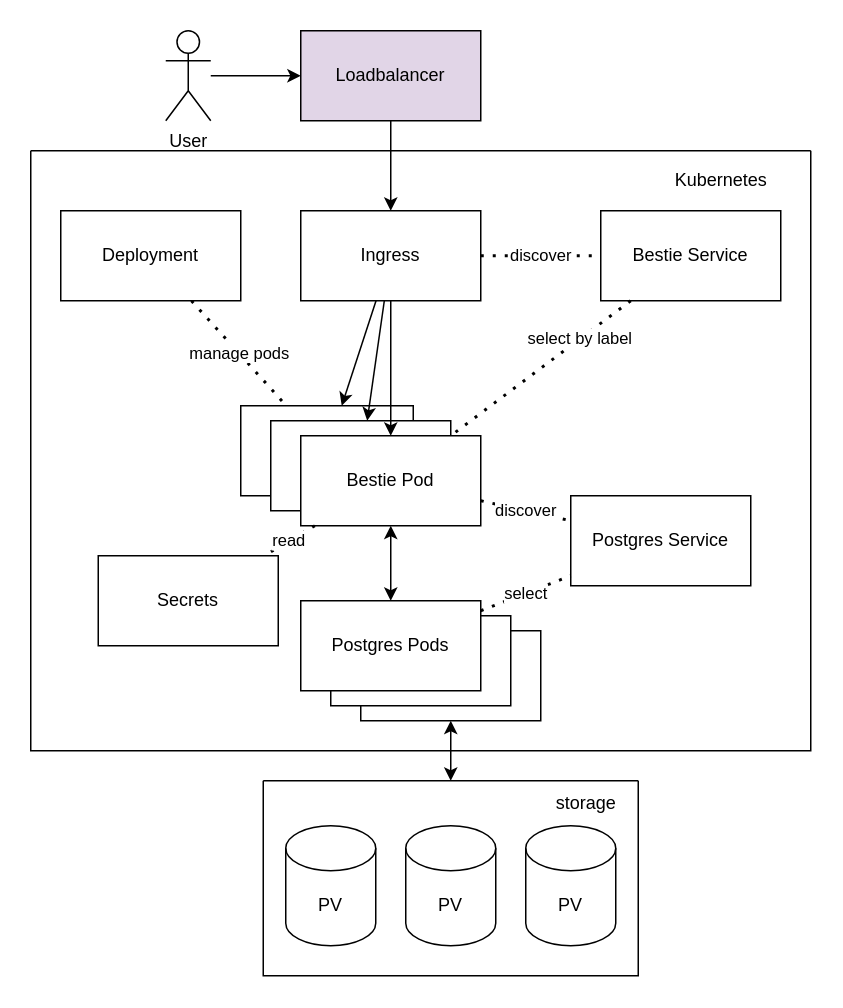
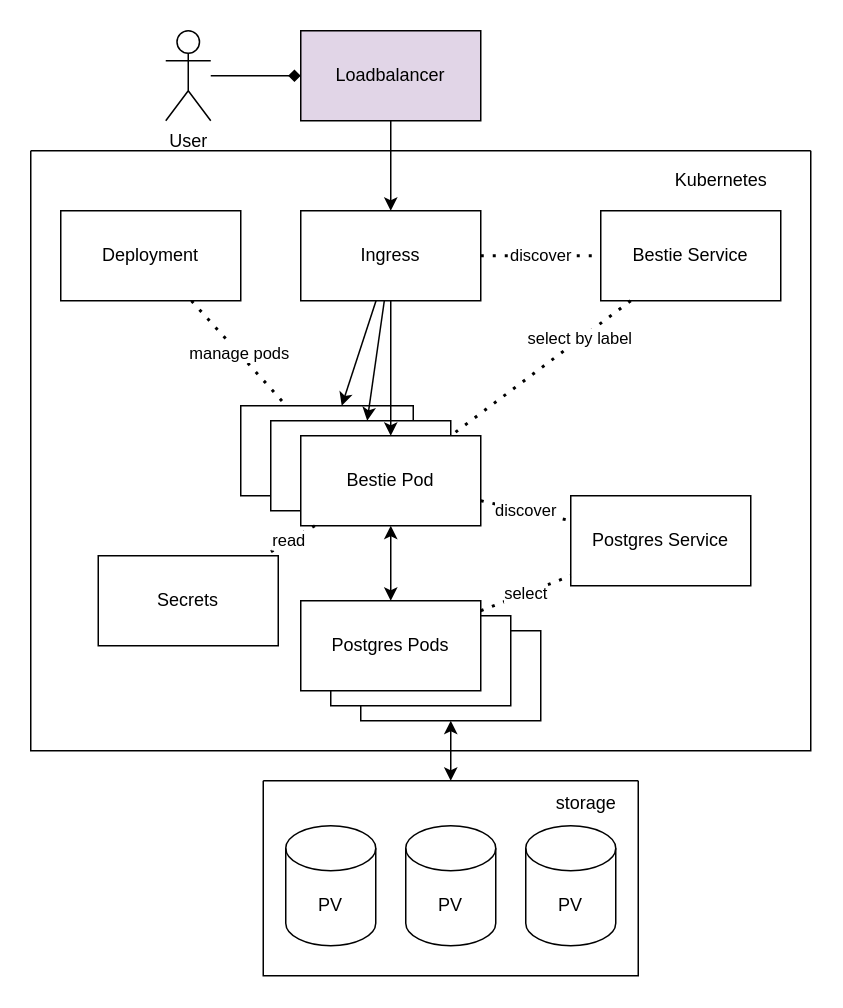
(289, 76) -> (288, 76)
